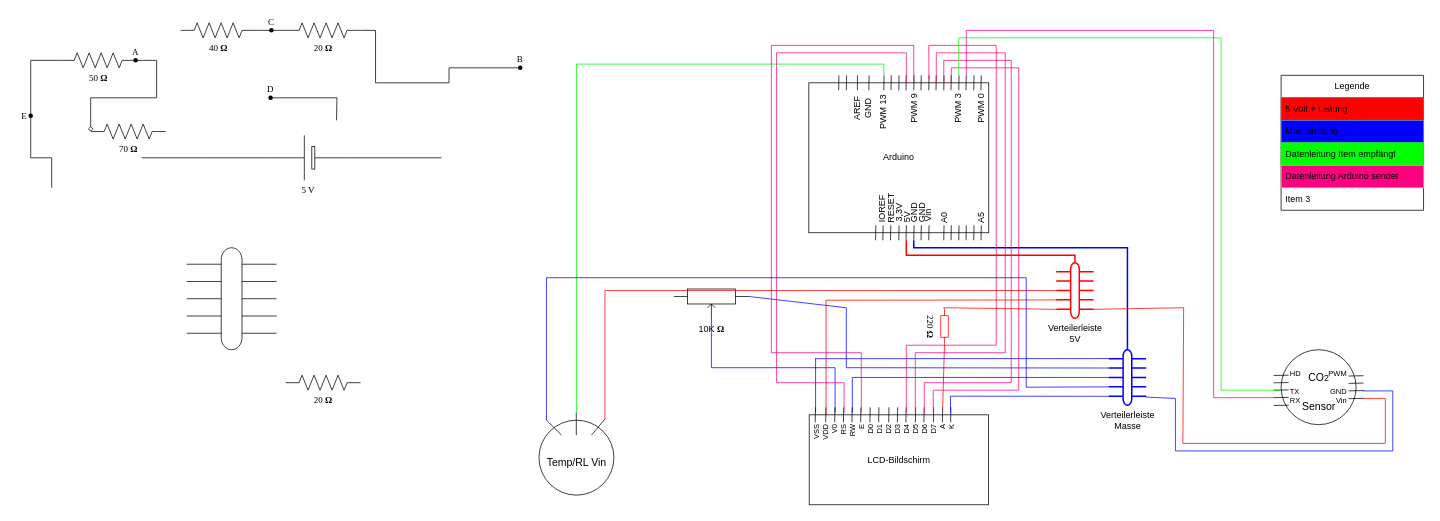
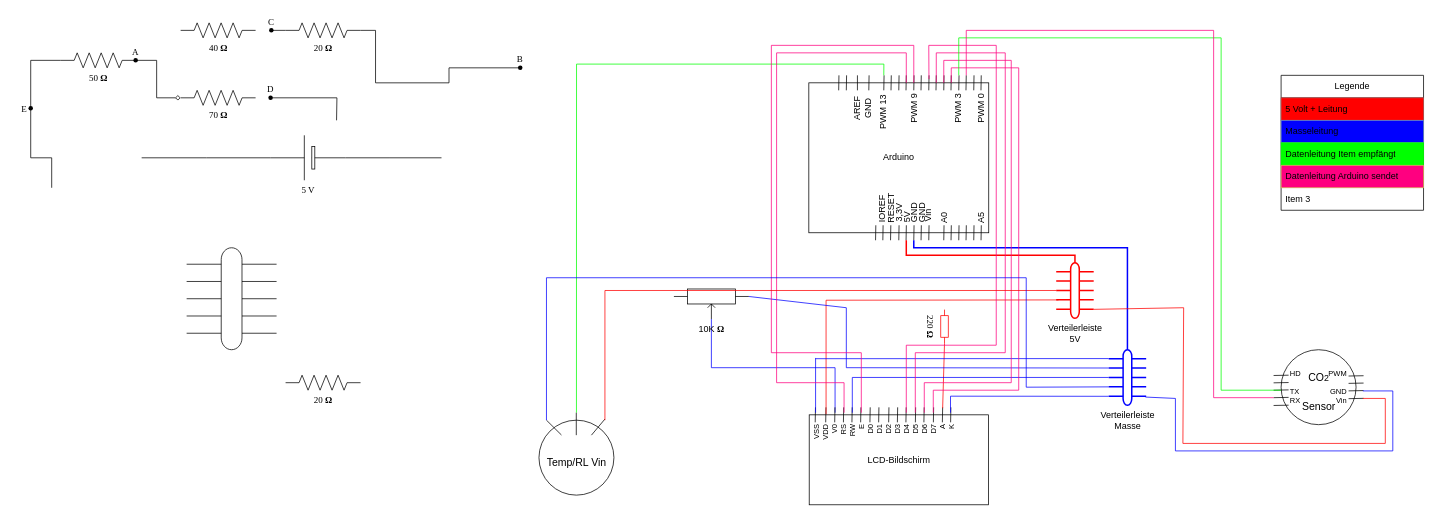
(263, 30) -> none
(30, 116) -> (30, 108)
(128, 132) -> (218, 98)
(998, 309) -> none
